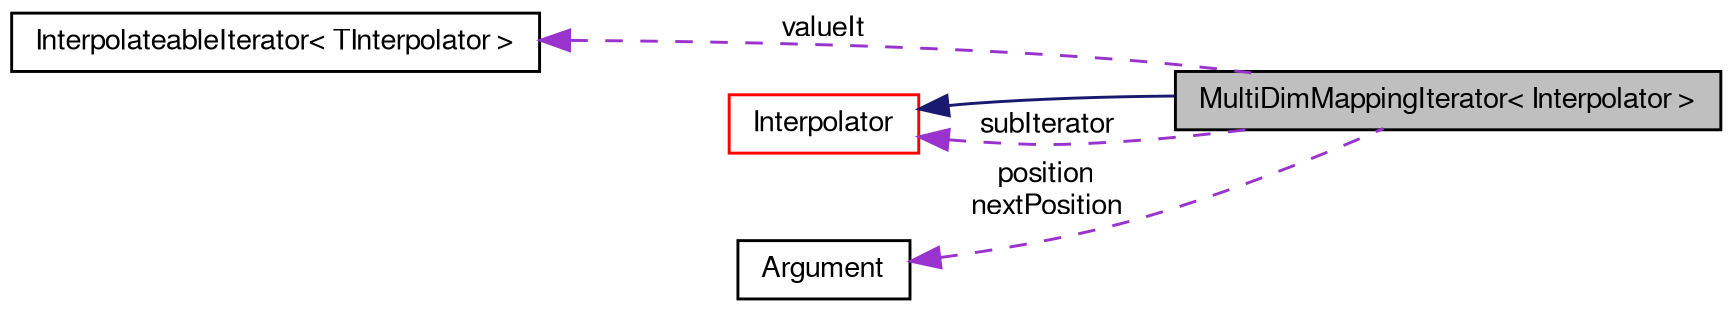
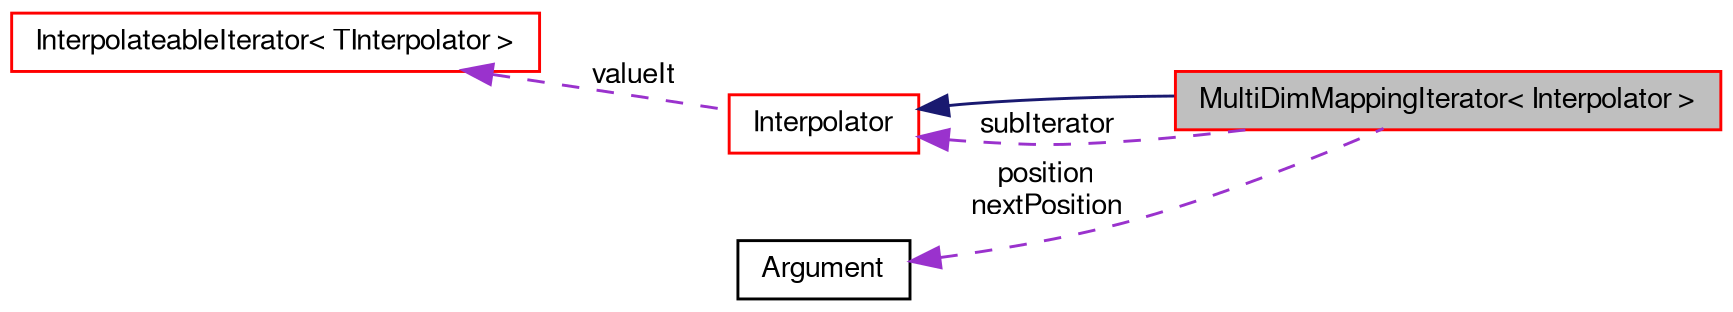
(276, 42) -> (276, 42)
(911, 48) -> (611, 92)
(1448, 101) -> (1448, 101)
